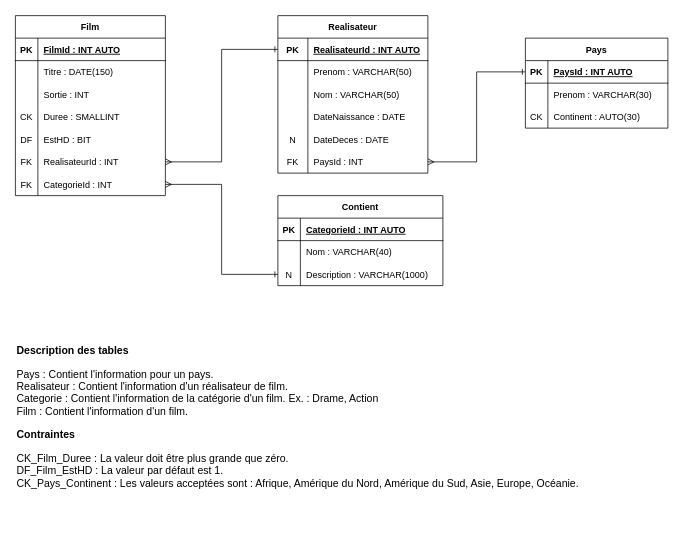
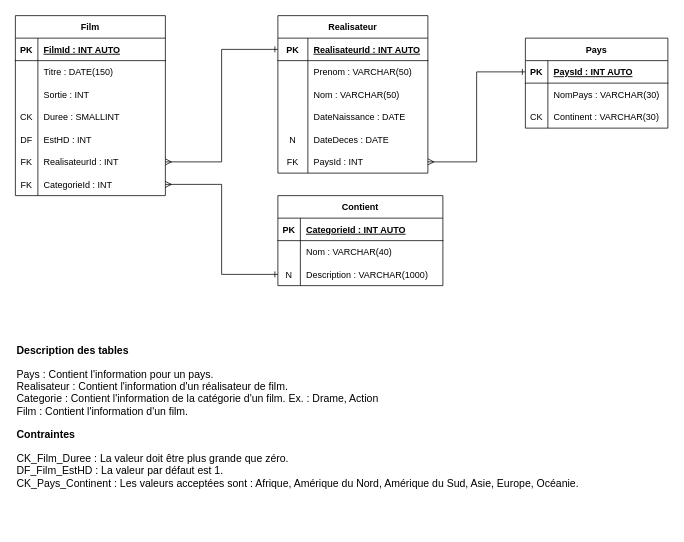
(600, 95) -> (603, 95)
(599, 117) -> (607, 117)
(68, 140) -> (68, 140)
